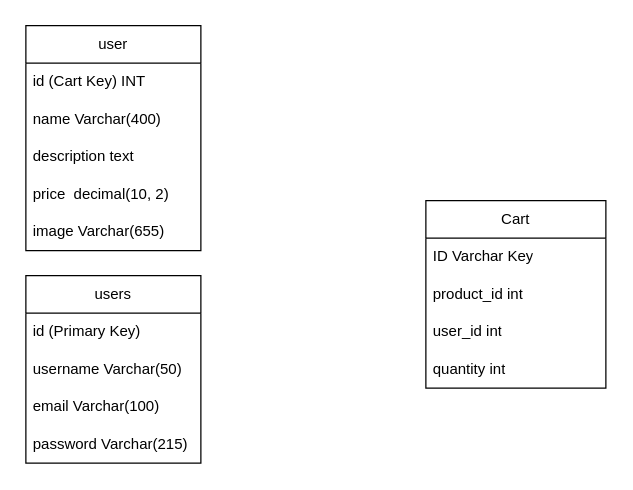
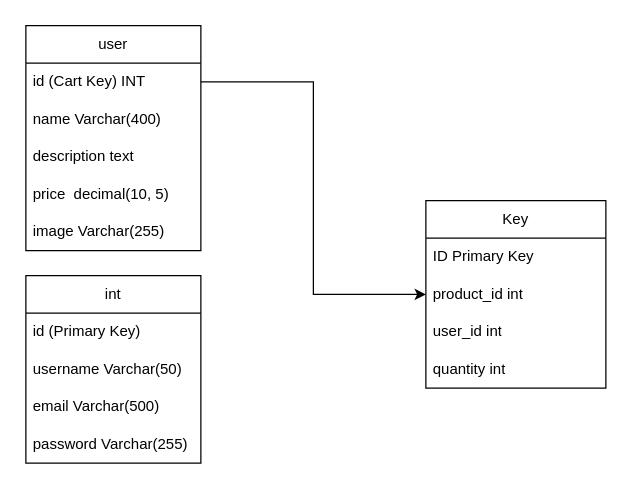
none -> (313, 184)
(110, 194) -> (110, 194)
(516, 219) -> (516, 219)
(105, 232) -> (105, 232)
(488, 257) -> (486, 257)
(113, 294) -> (113, 294)
(103, 407) -> (103, 407)
(114, 444) -> (114, 444)
